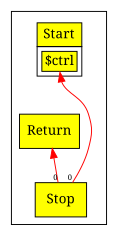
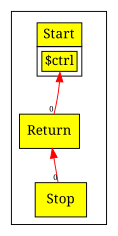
(91, 129) -> (57, 98)
